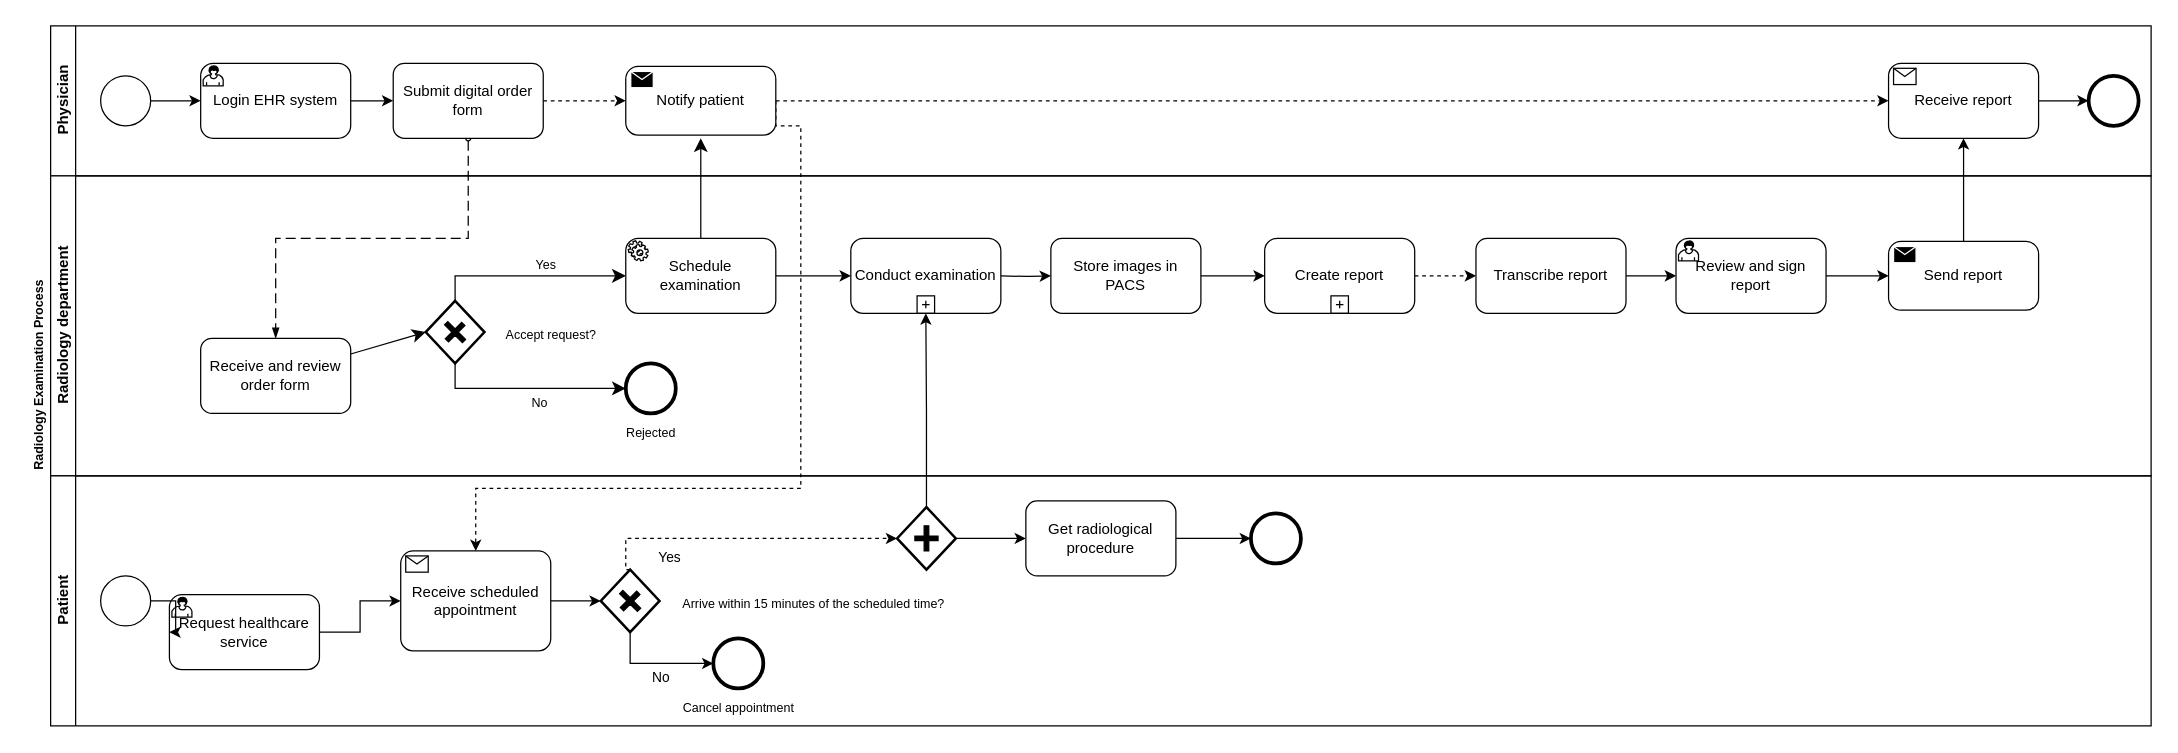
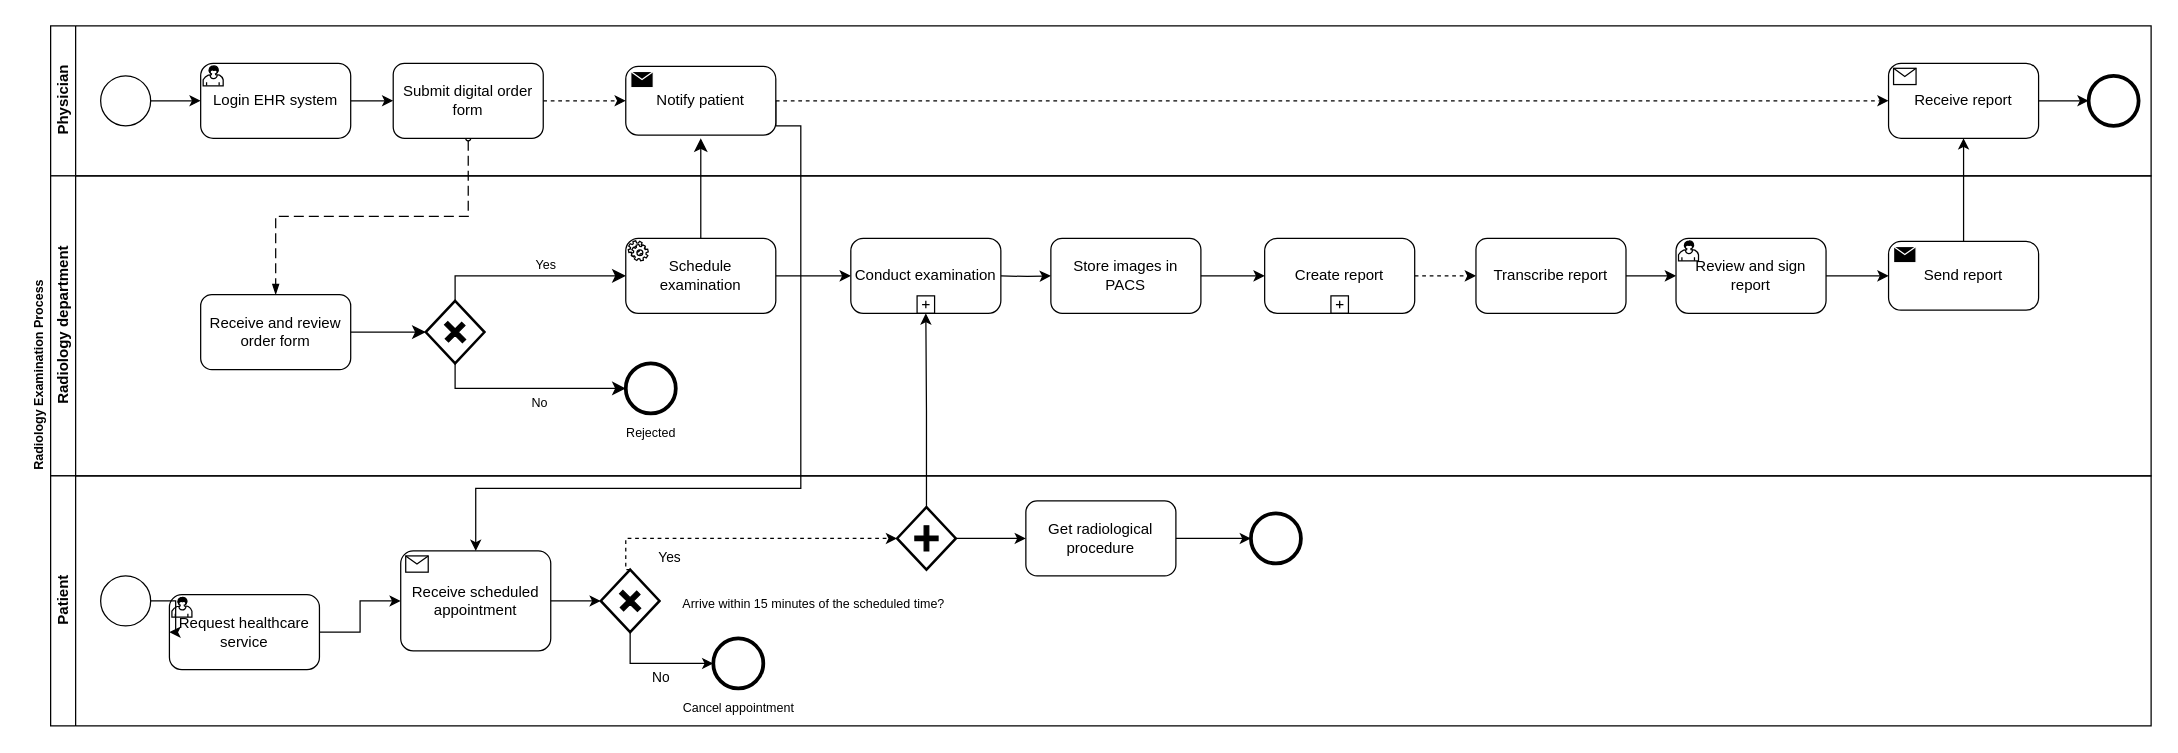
(551, 332) -> none
(276, 376) -> (276, 332)
(801, 480) -> (801, 480)
